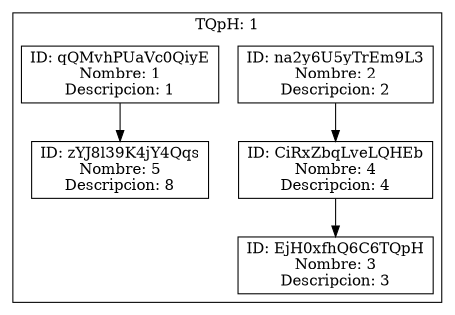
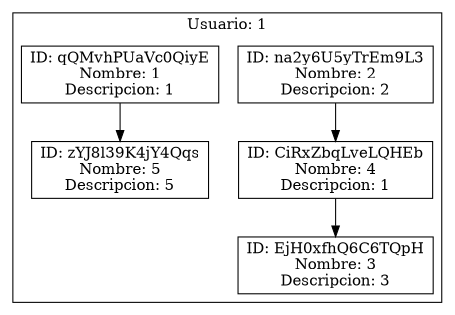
(227, 25) -> (227, 25)
(120, 170) -> (120, 170)
(336, 170) -> (336, 170)
